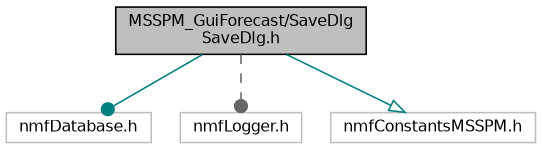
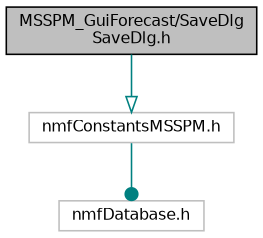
(158, 80) -> (132, 165)
(241, 128) -> none
